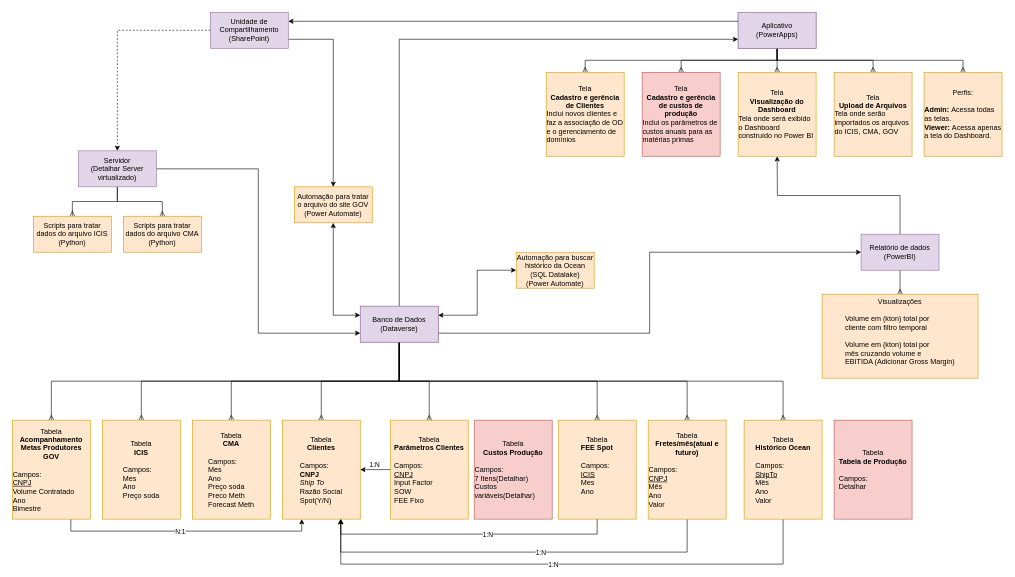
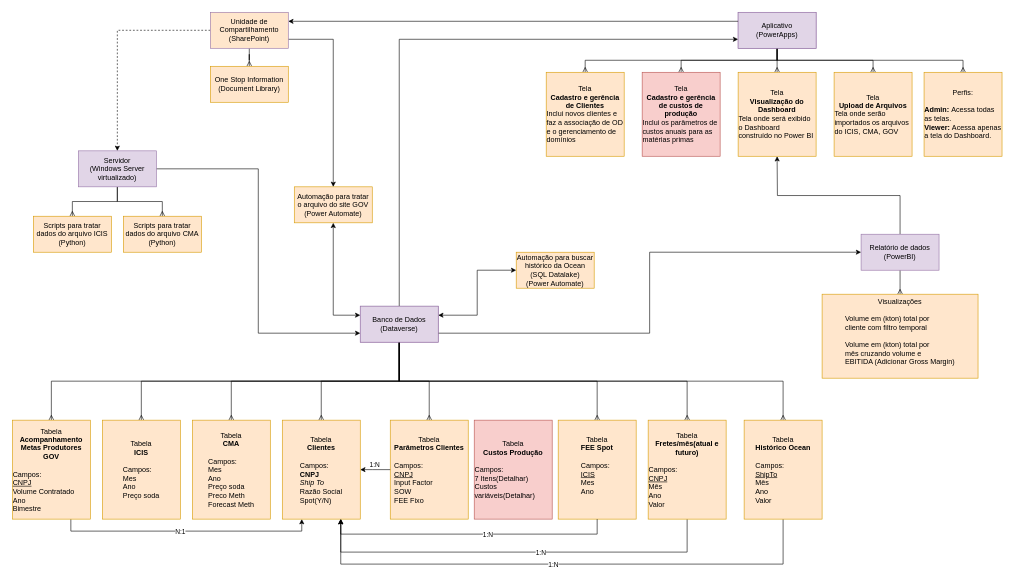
(249, 30) -> (249, 30)
none -> (249, 57)
none -> (249, 84)
(117, 169) -> (117, 169)
(873, 470) -> none
